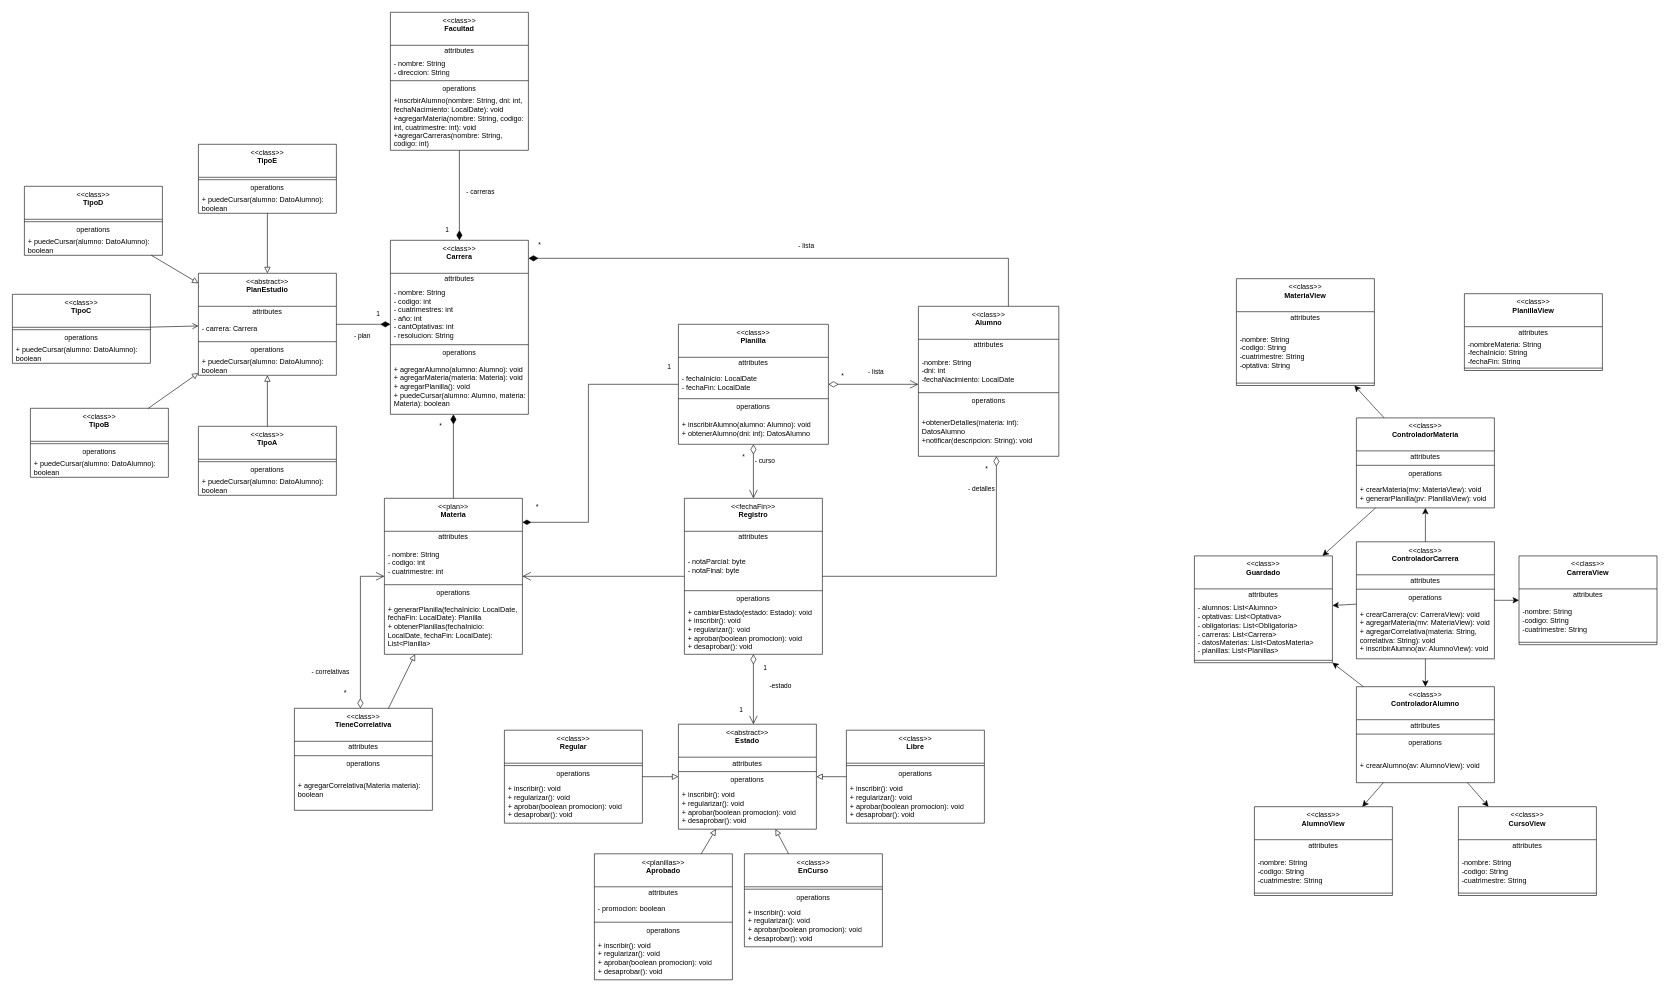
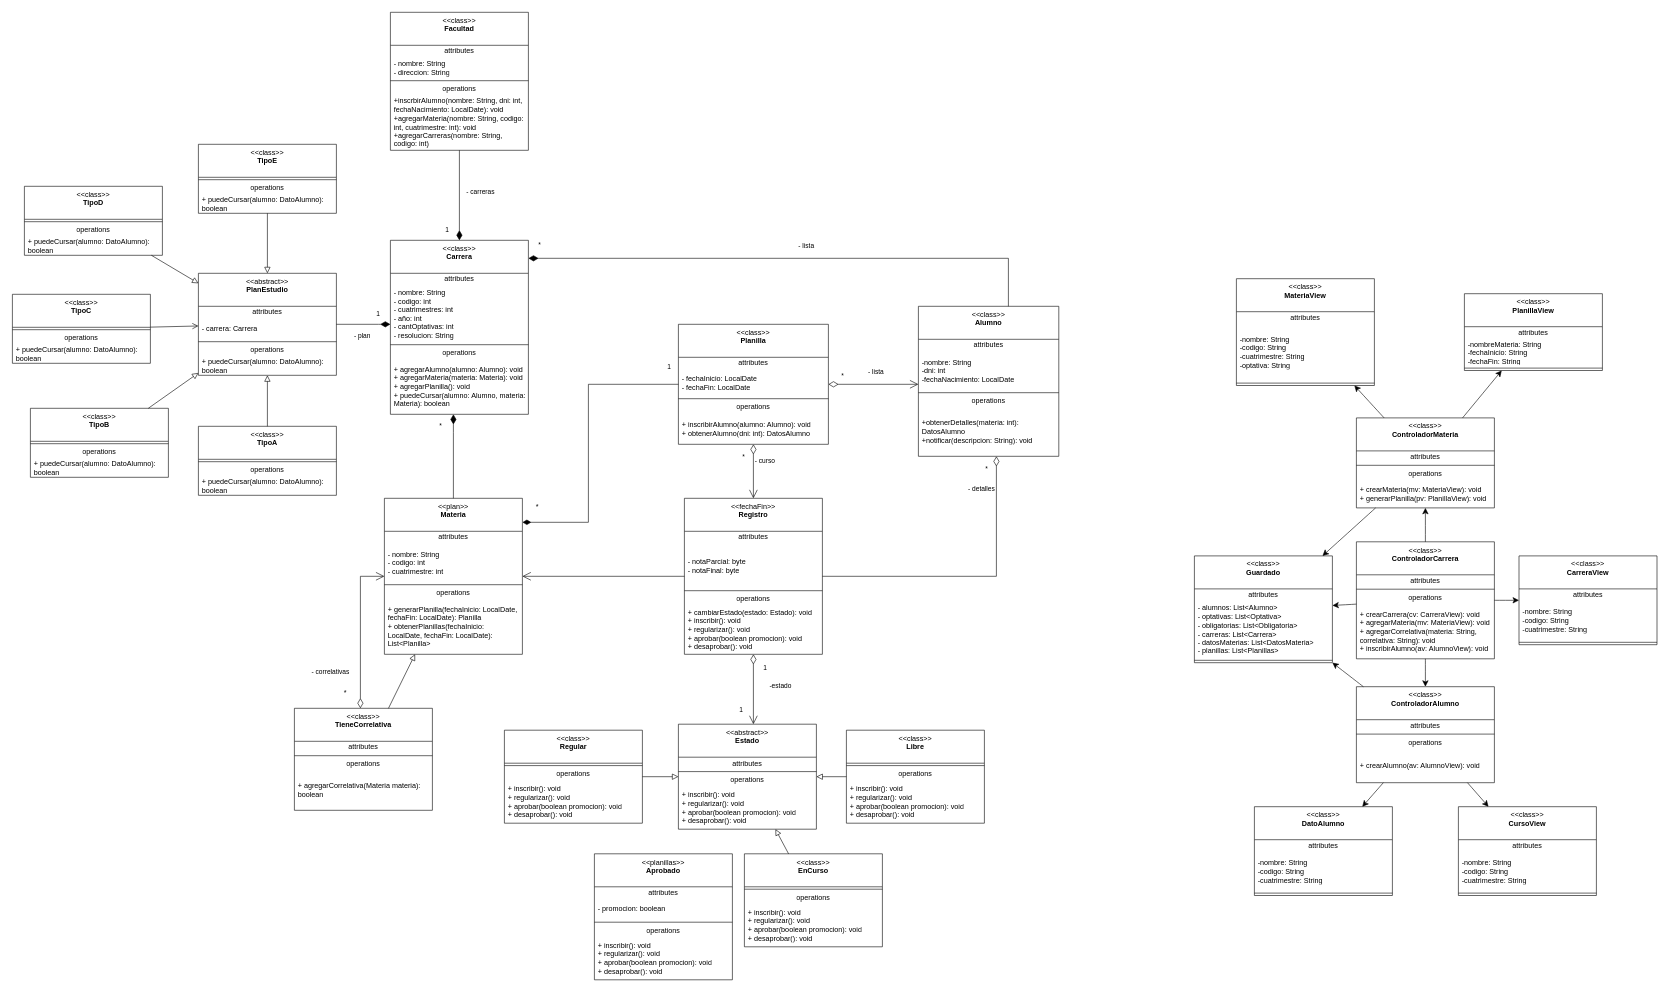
none -> (1481, 396)
(1323, 820) -> (1323, 820)
(707, 844) -> none
